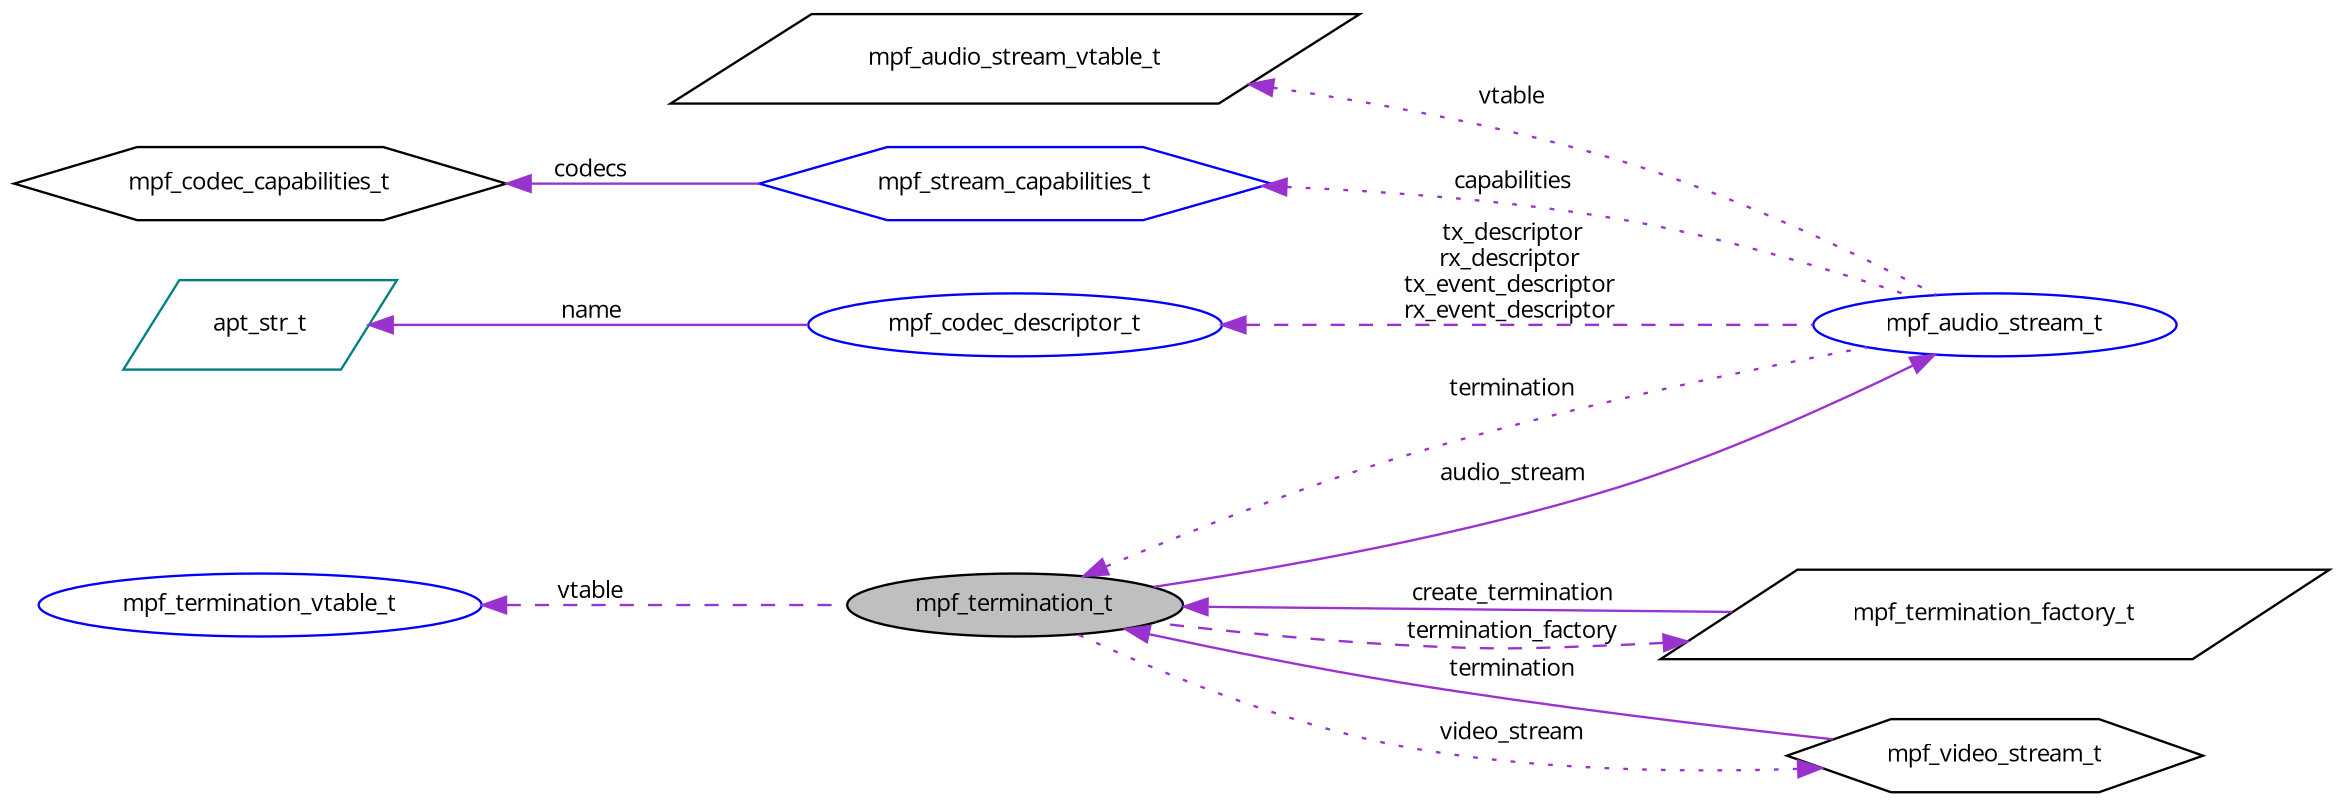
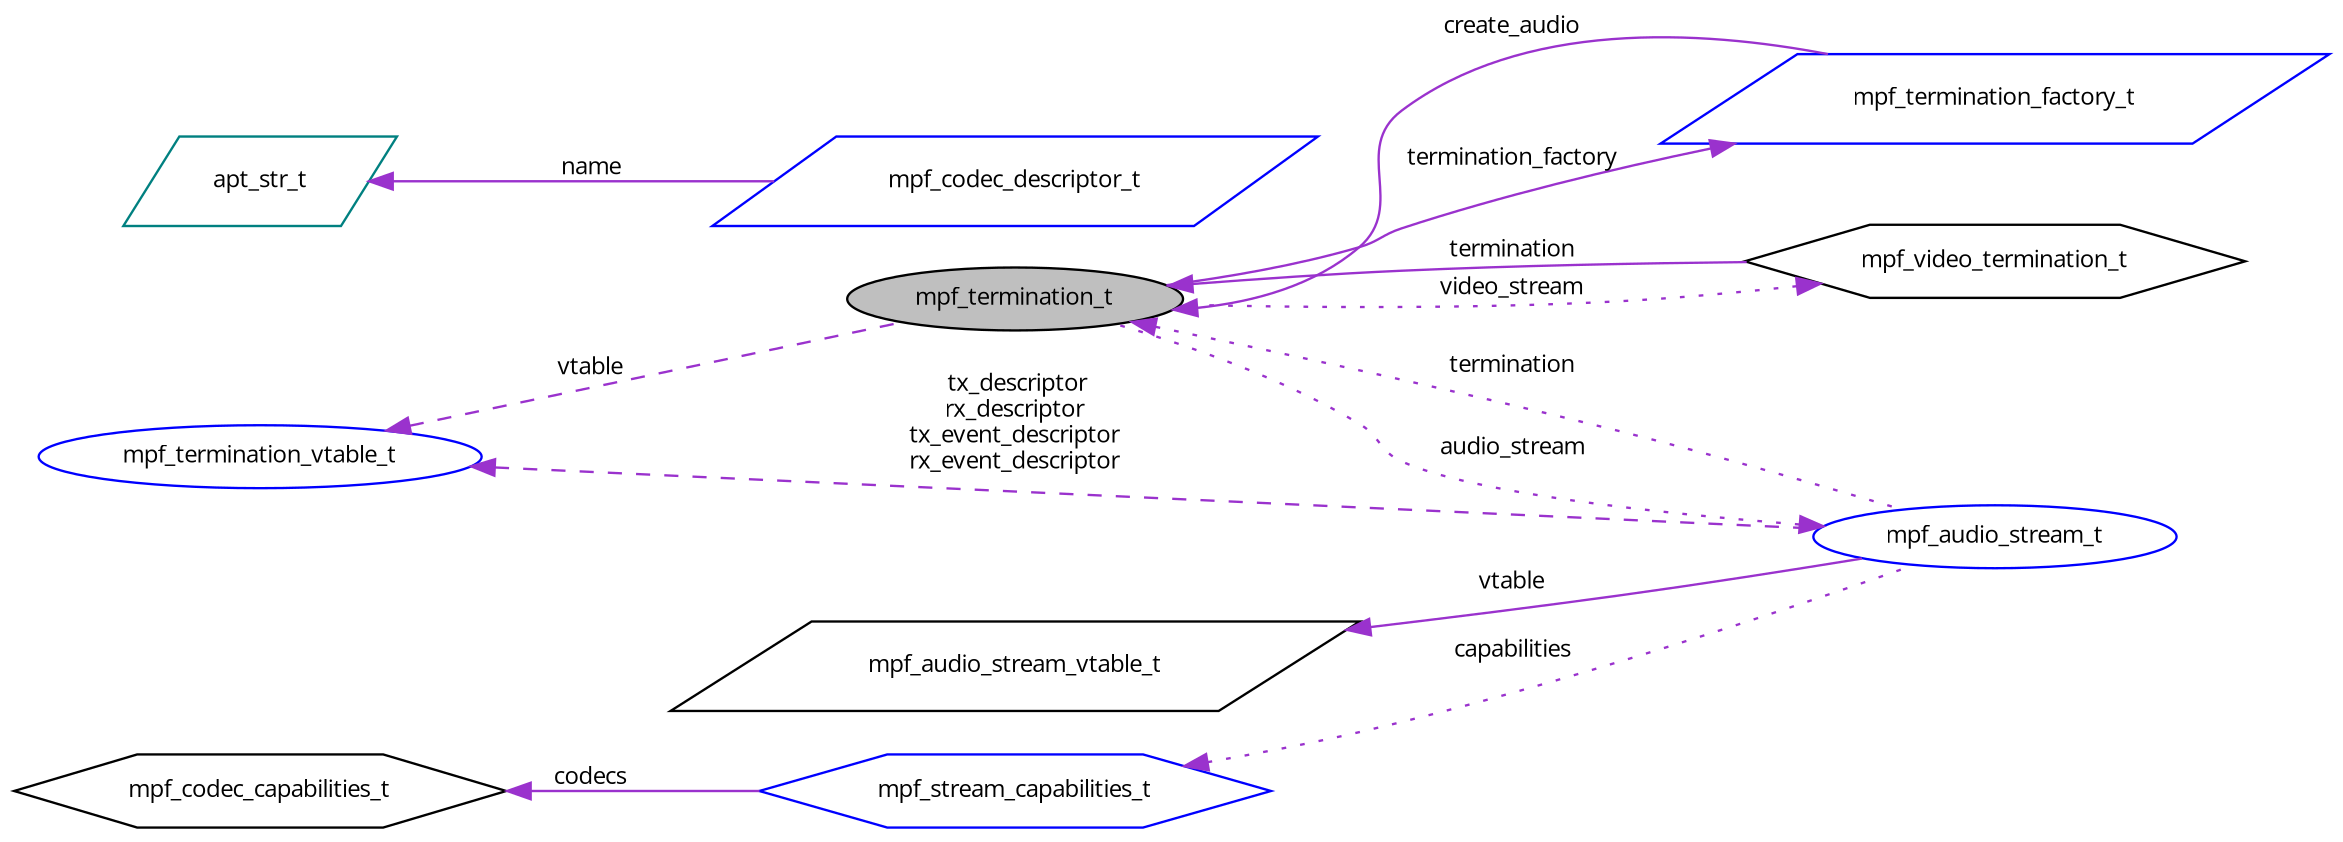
(1615, 159) -> (1617, 596)
(1015, 325) -> (1015, 181)
(1529, 325) -> (1157, 498)
(1543, 509) -> (1441, 475)
(1510, 594) -> (1510, 27)
(1995, 614) -> (1995, 99)
(1409, 645) -> (1438, 217)
(1995, 756) -> (1995, 261)
